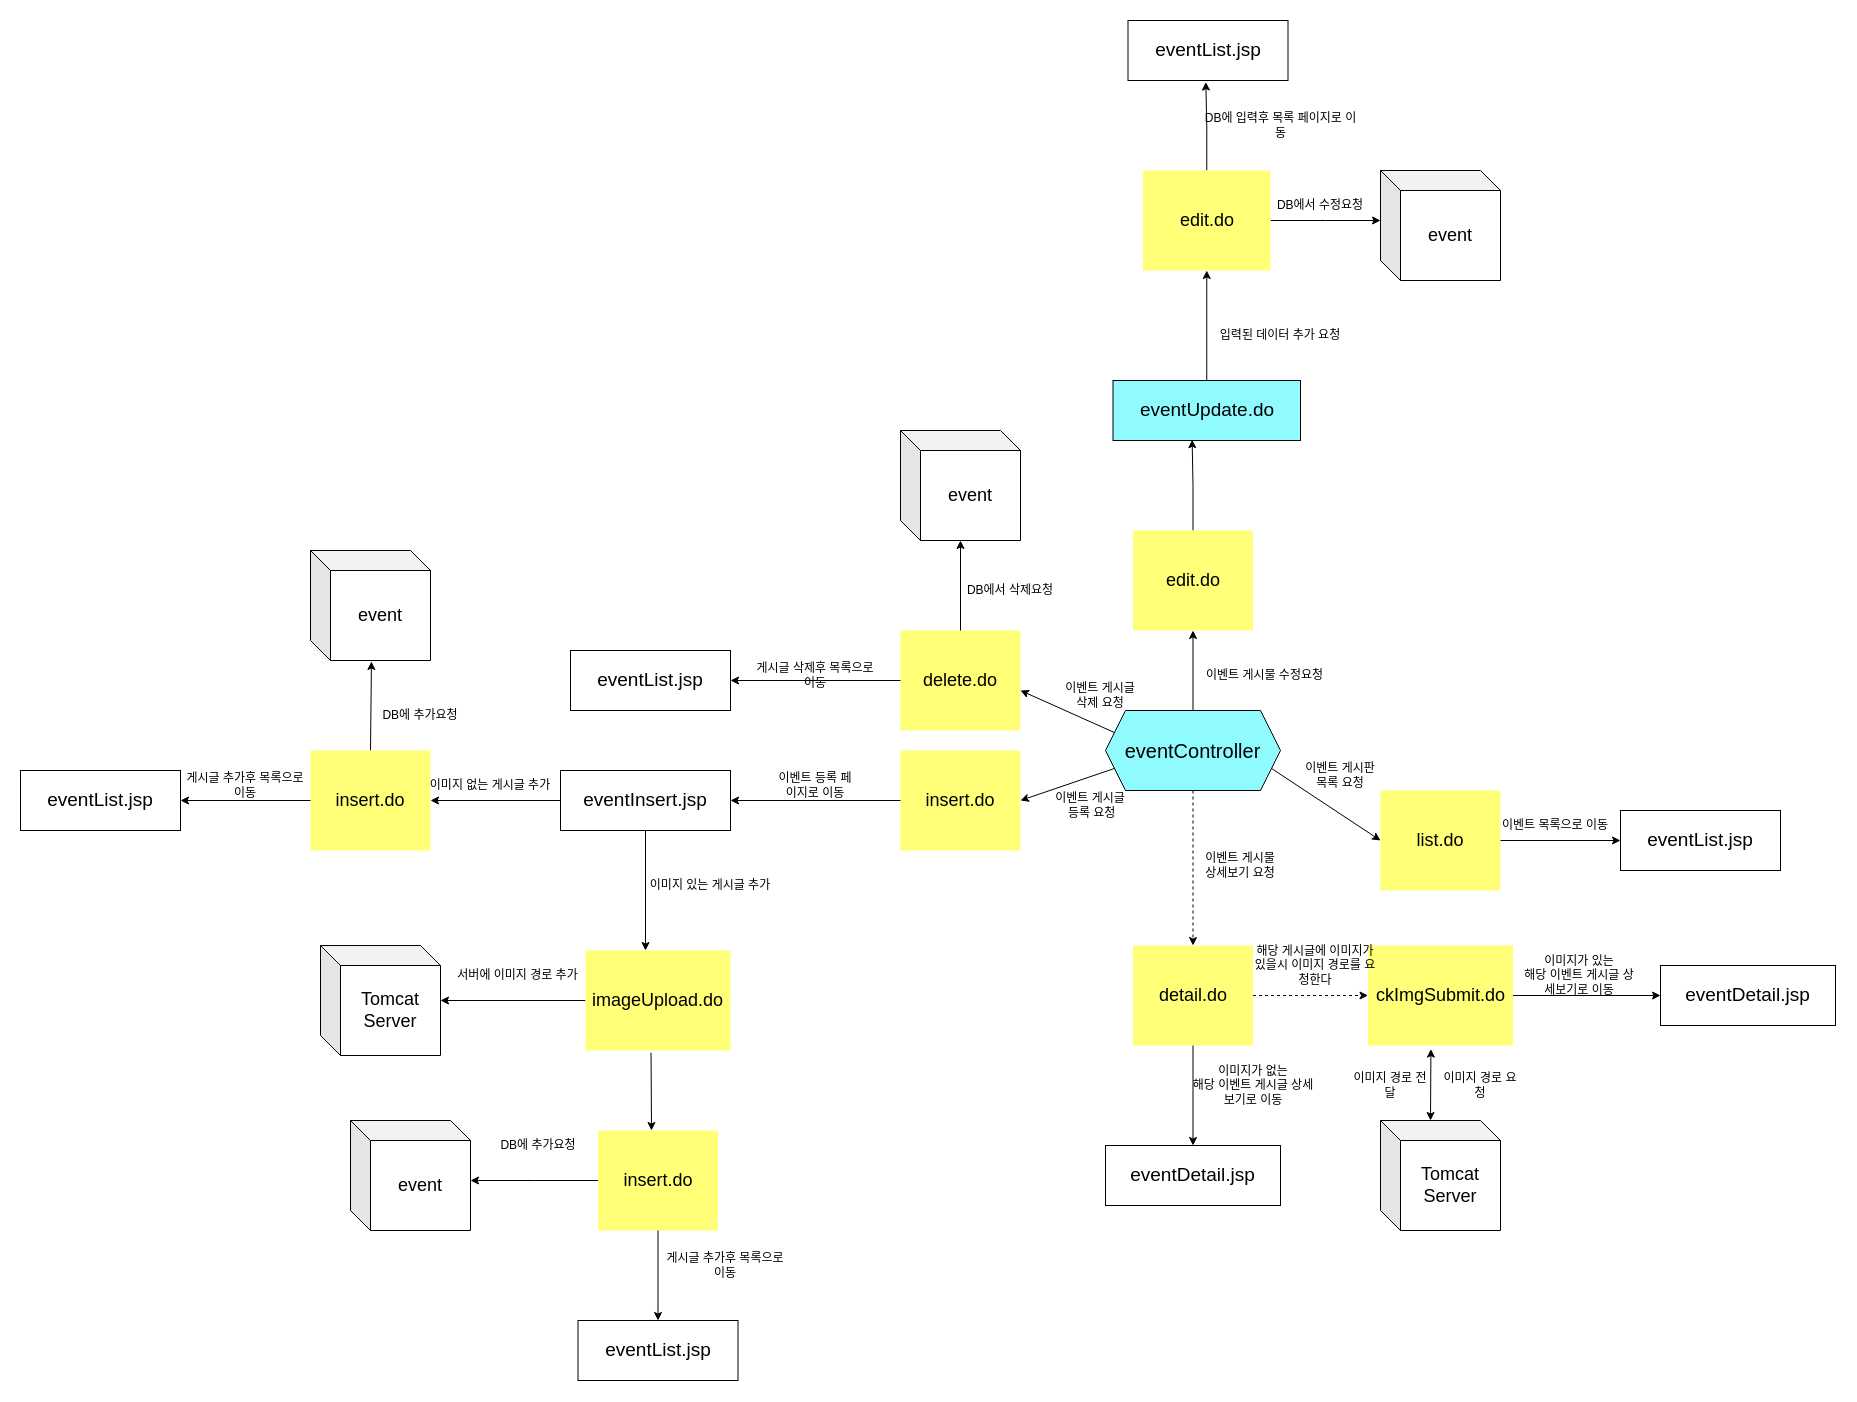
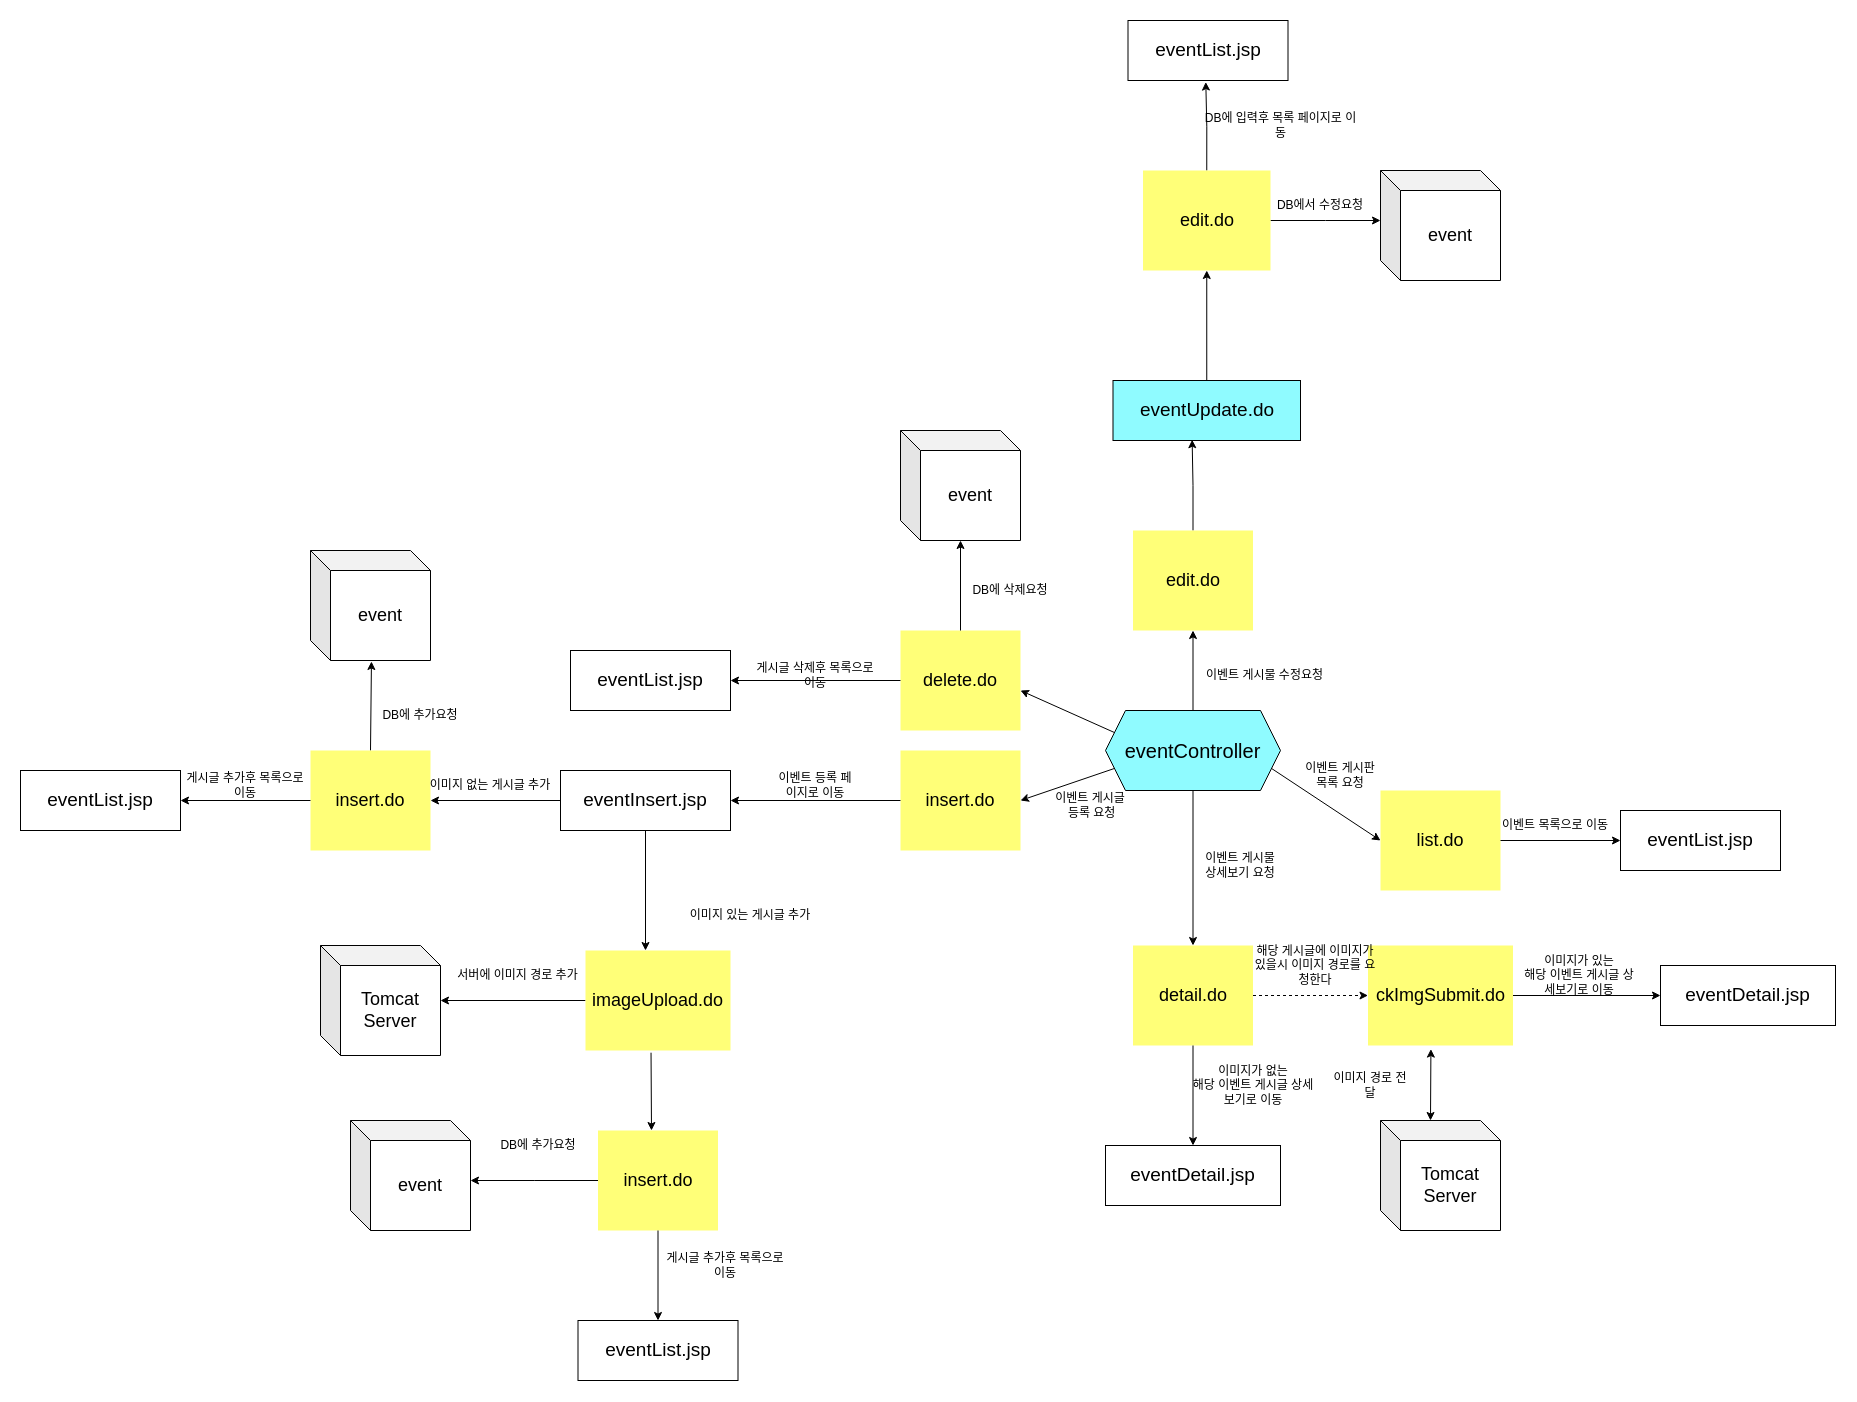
(1281, 336) -> none
(1011, 591) -> (1011, 591)
(1101, 696) -> none
(1193, 863) -> (1193, 863)
(711, 886) -> (751, 916)
(1391, 1086) -> (1371, 1086)
(1481, 1086) -> none
